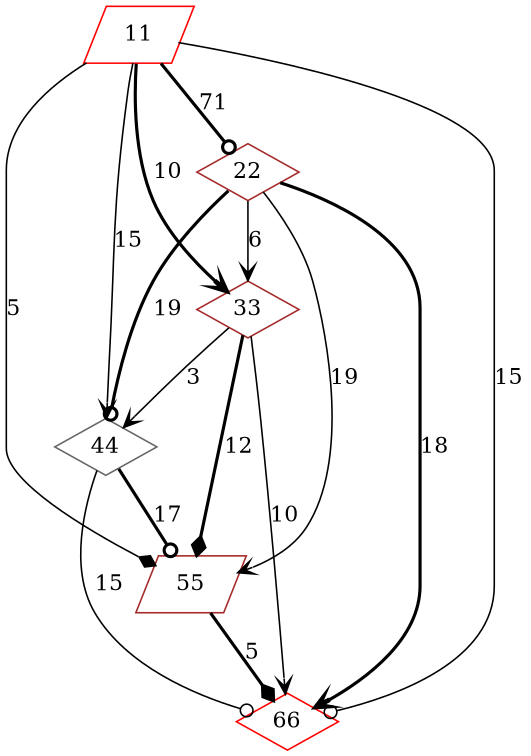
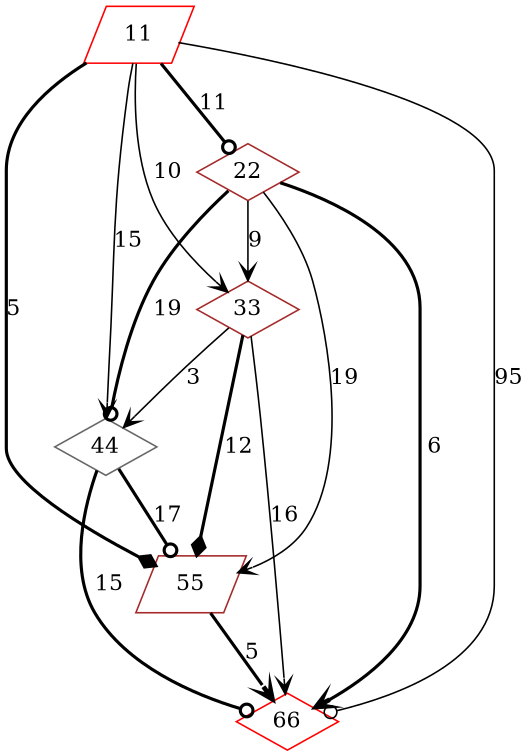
(214, 103) -> (214, 103)
(147, 184) -> (147, 184)
(256, 241) -> (256, 241)
(6, 327) -> (6, 327)
(509, 378) -> (509, 378)
(435, 447) -> (435, 447)
(285, 516) -> (285, 516)
(104, 626) -> (104, 626)
(236, 649) -> (236, 649)
